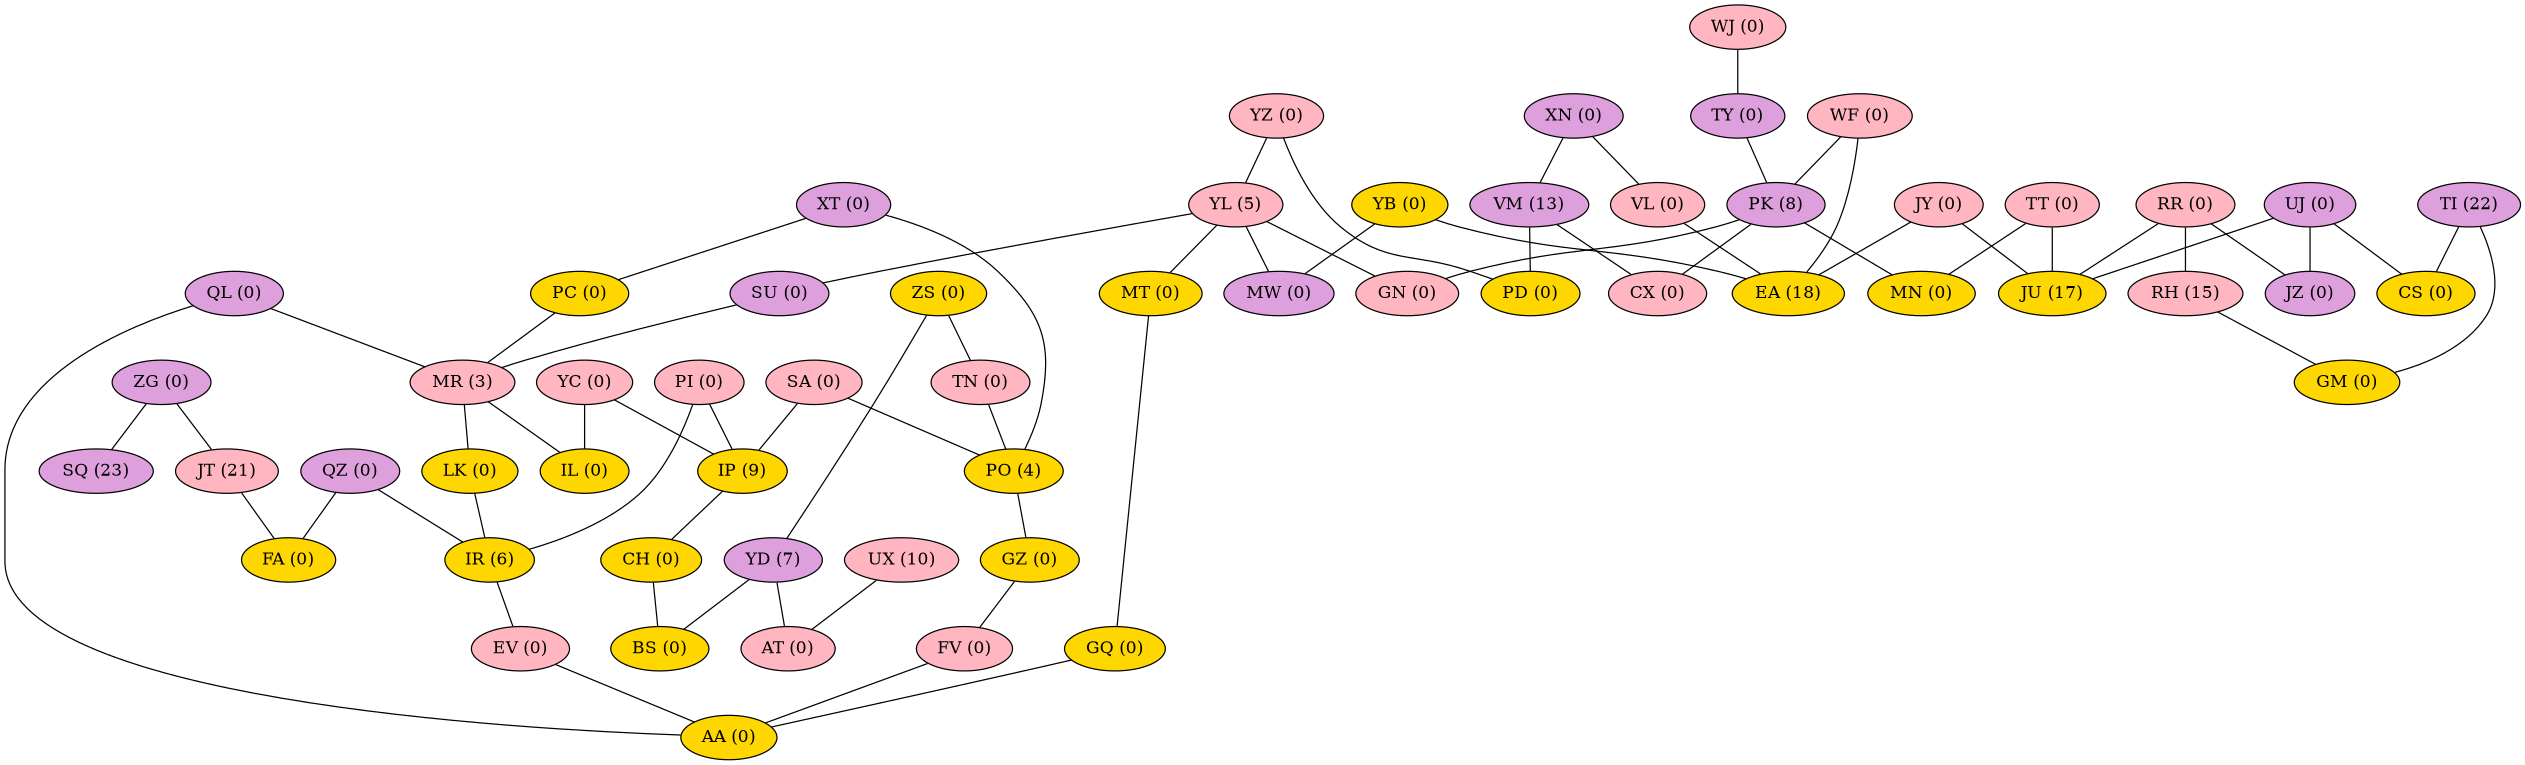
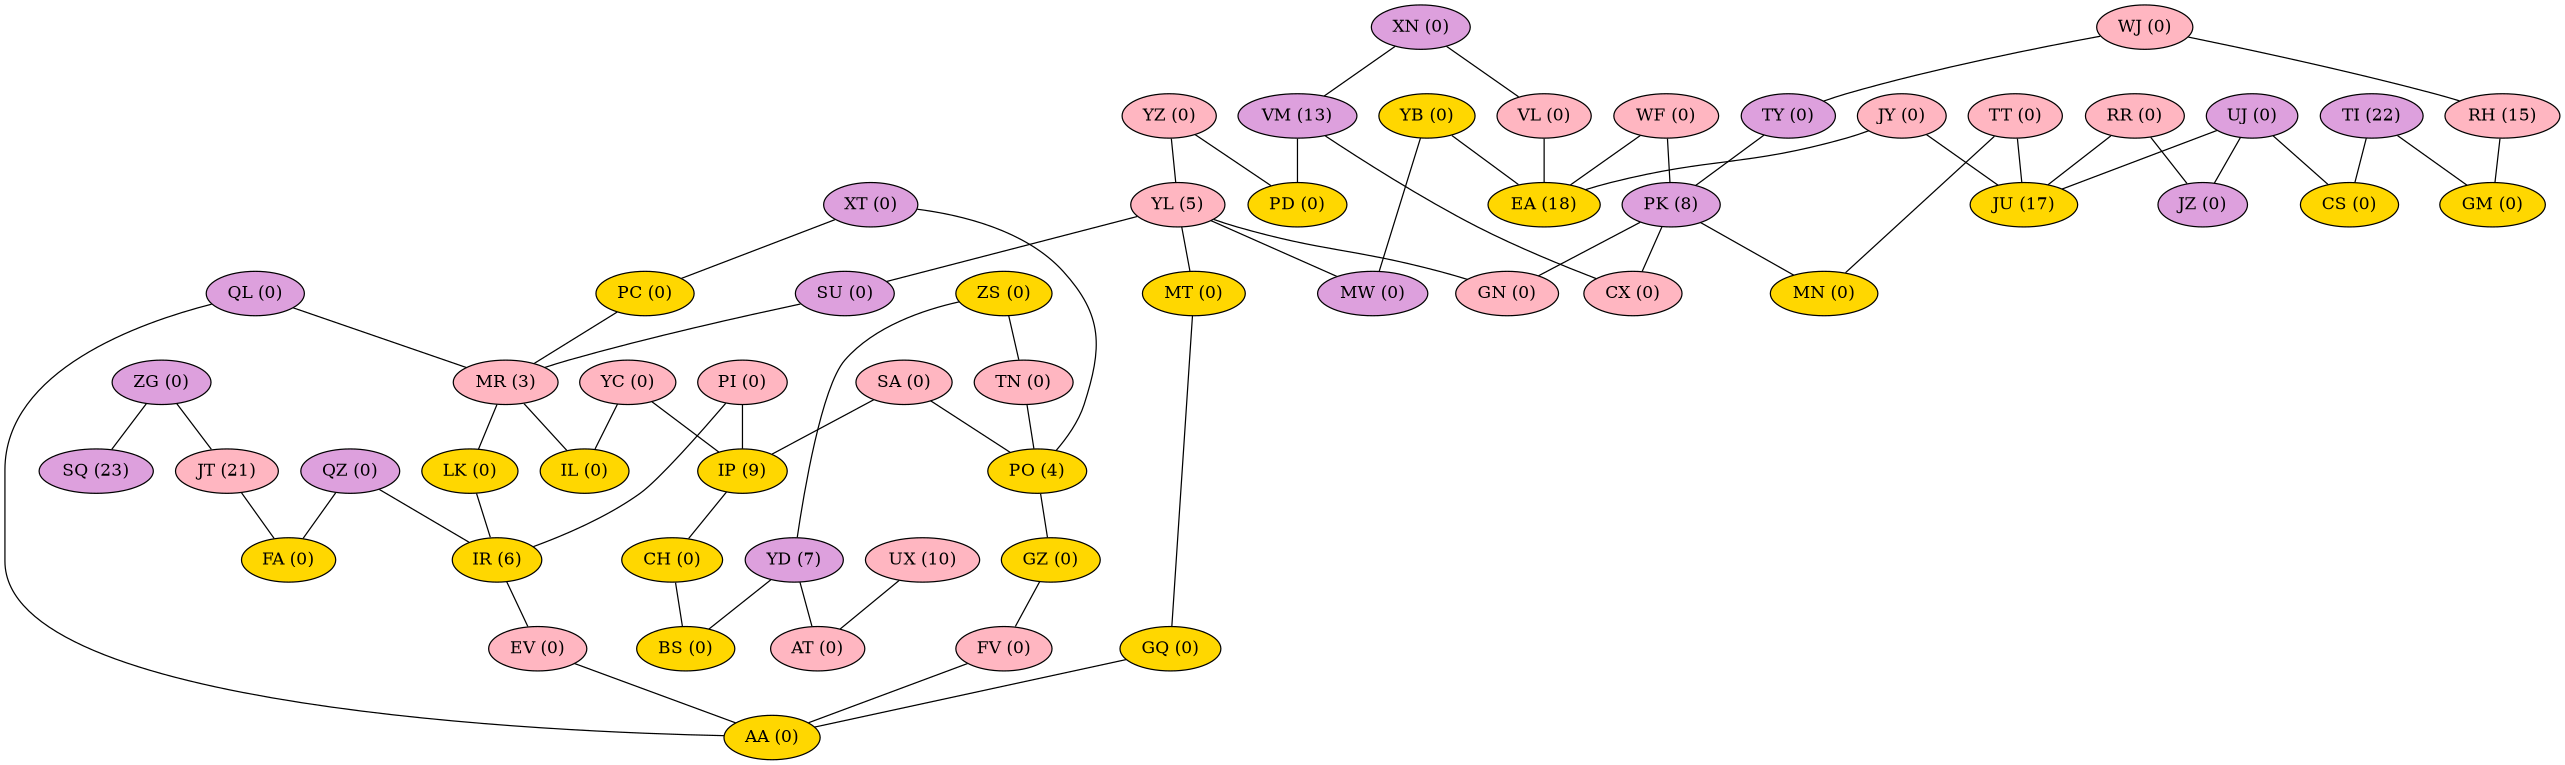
(2185, 256) -> (2324, 67)
